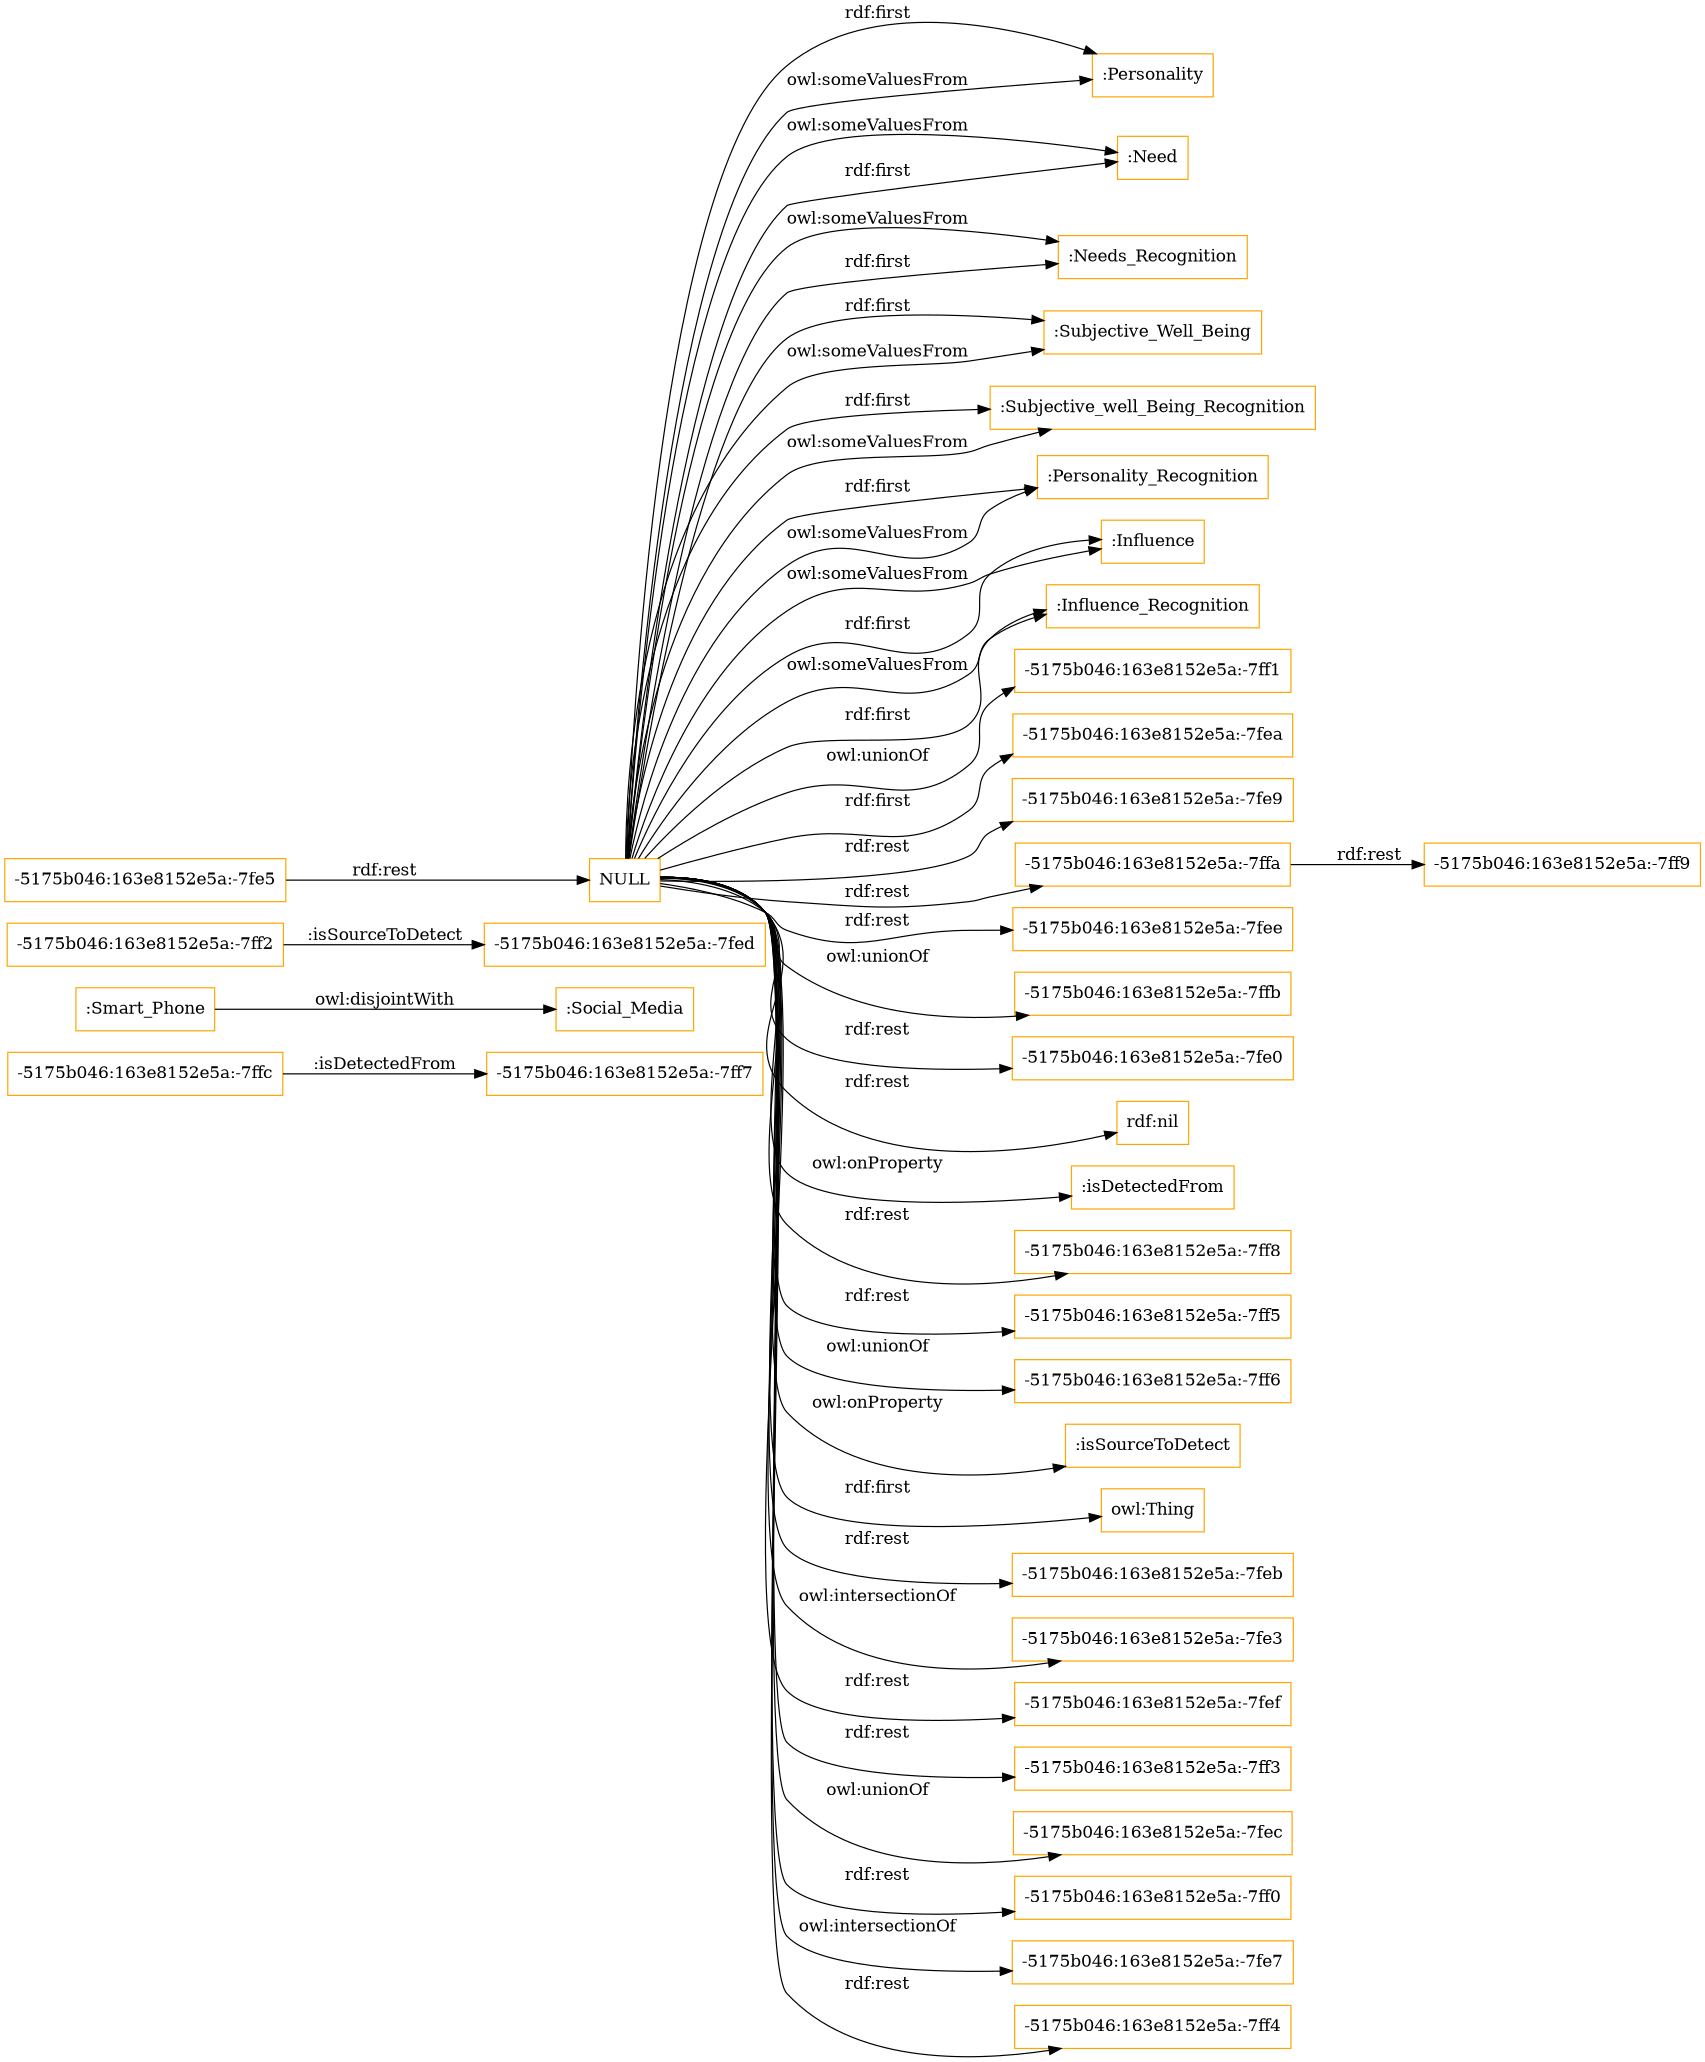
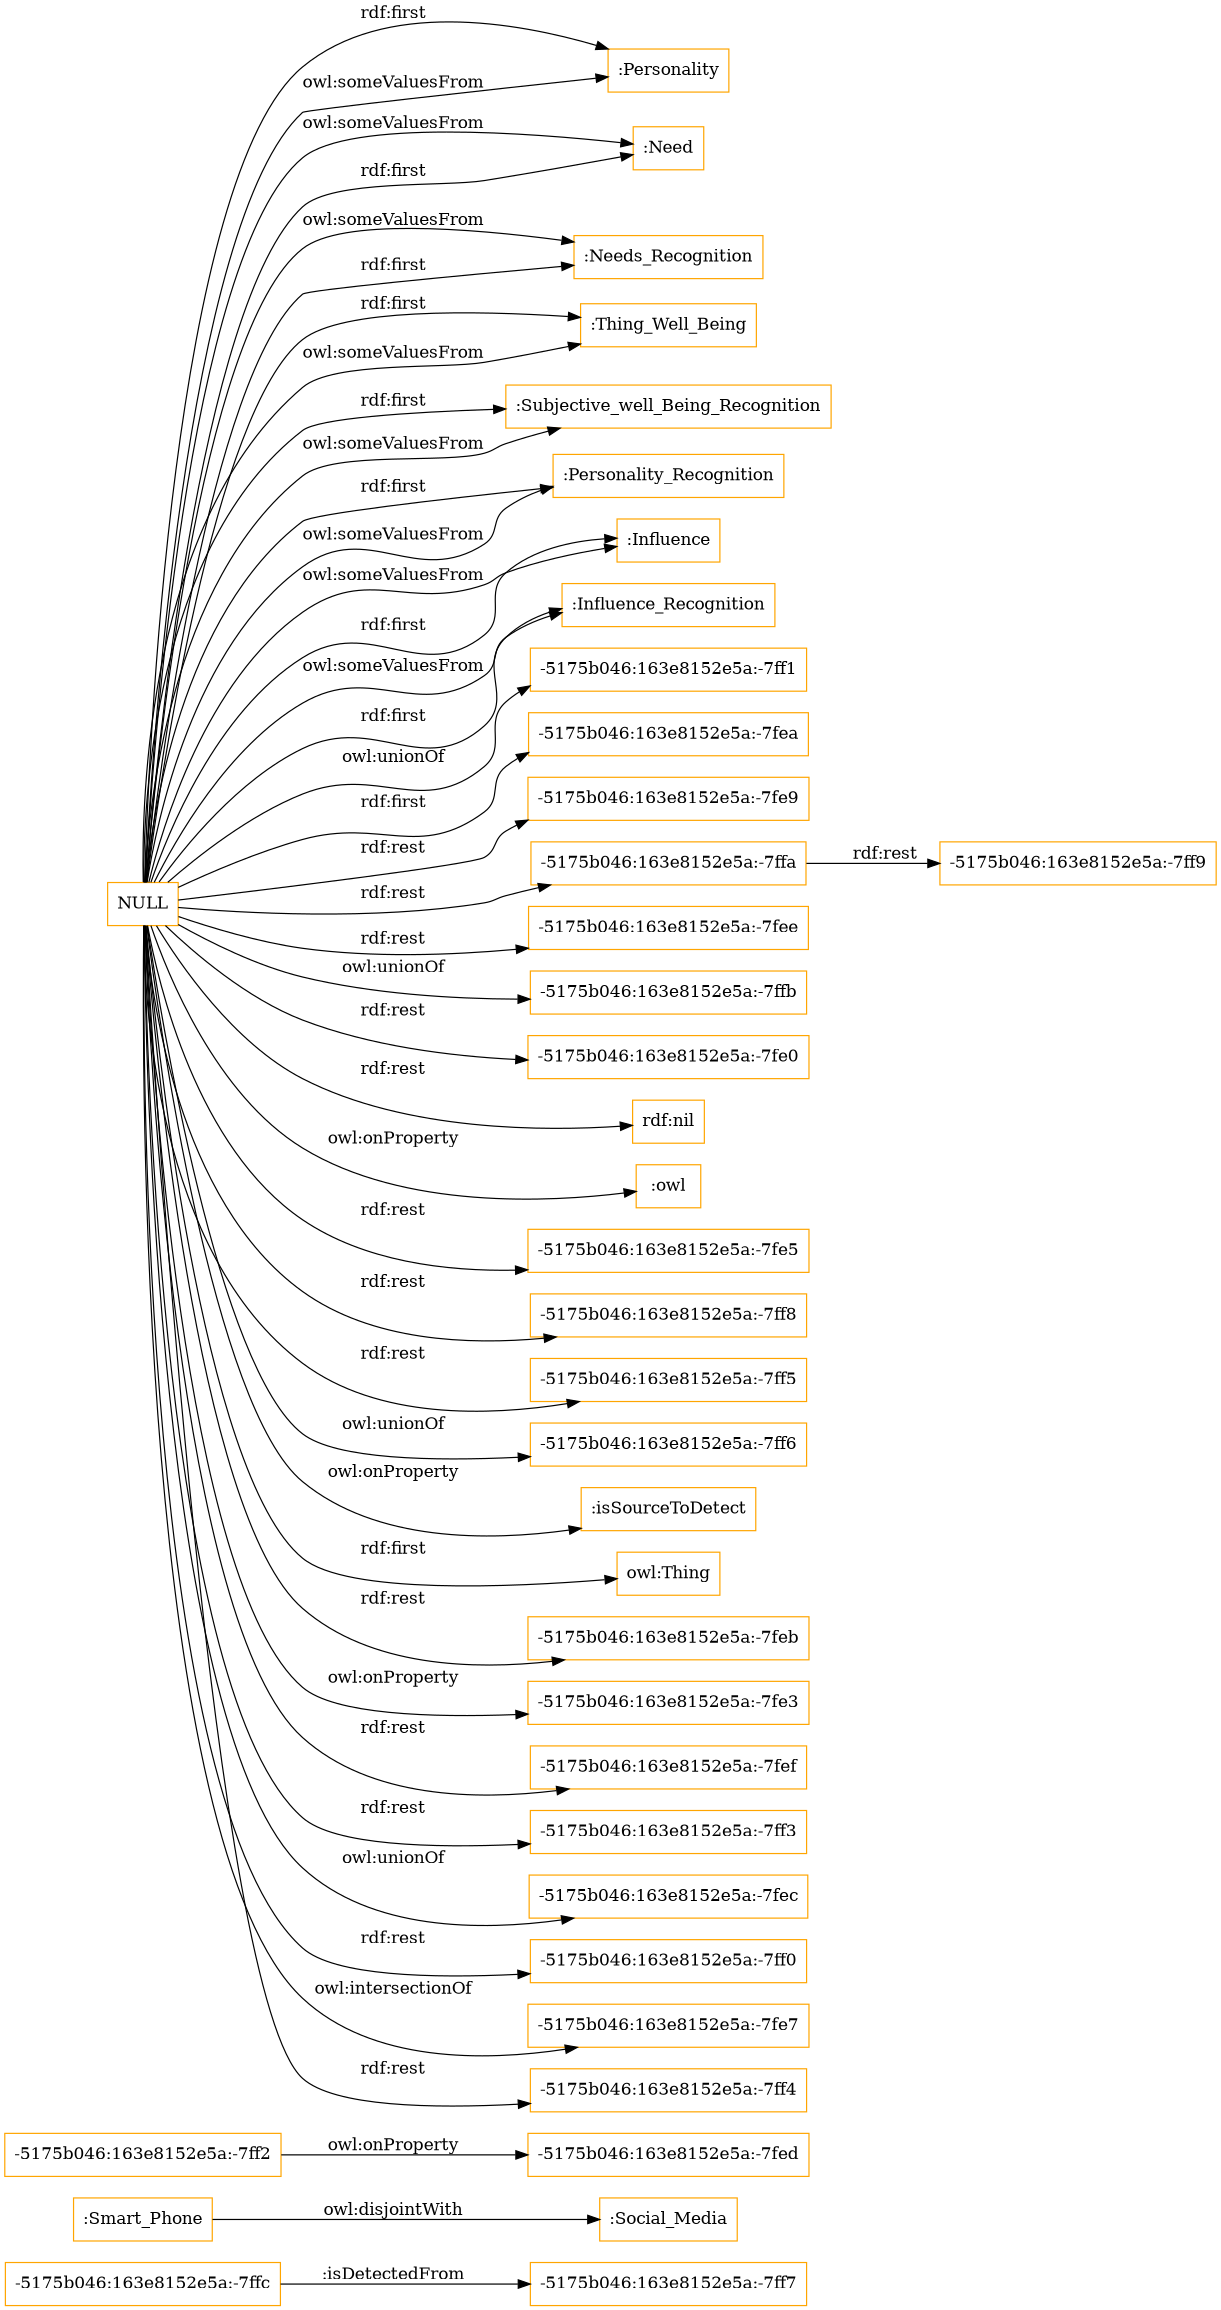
(1153, 332) -> (668, 325)
(432, 880) -> (259, 1180)
(385, 936) -> (393, 2146)
(1153, 1187) -> (668, 1186)
(878, 1597) -> (393, 1678)
